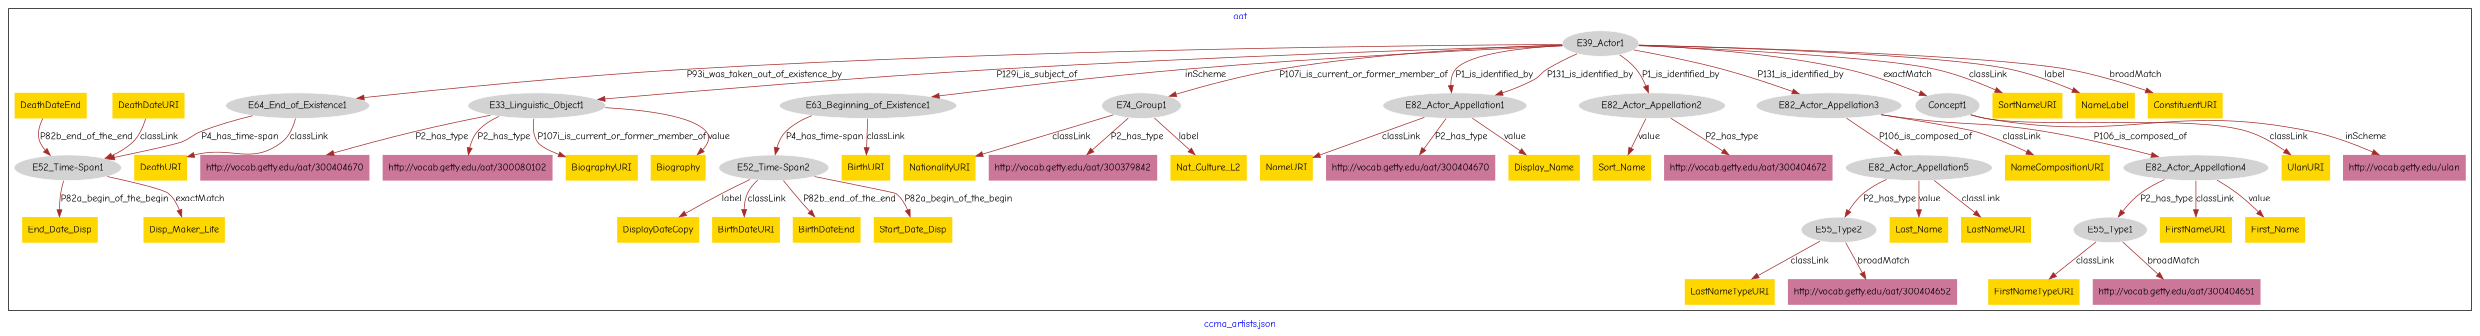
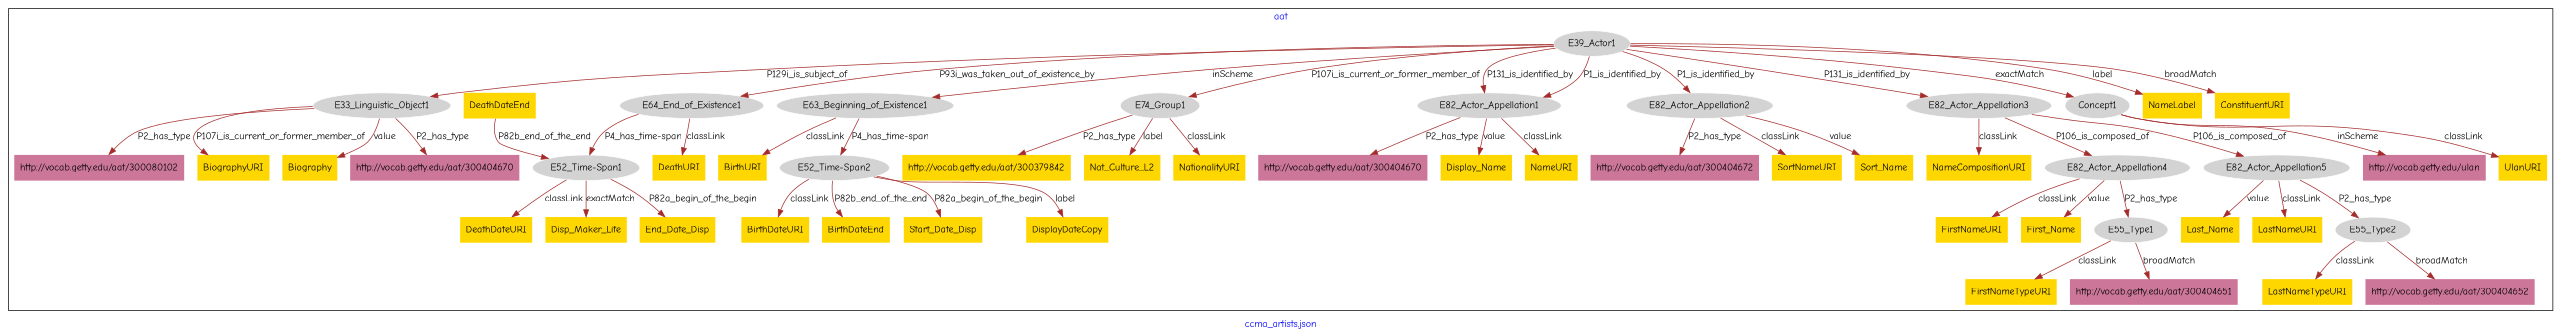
(1837, 57) -> (1750, 135)
(133, 141) -> (542, 195)
(1073, 168) -> (987, 168)
